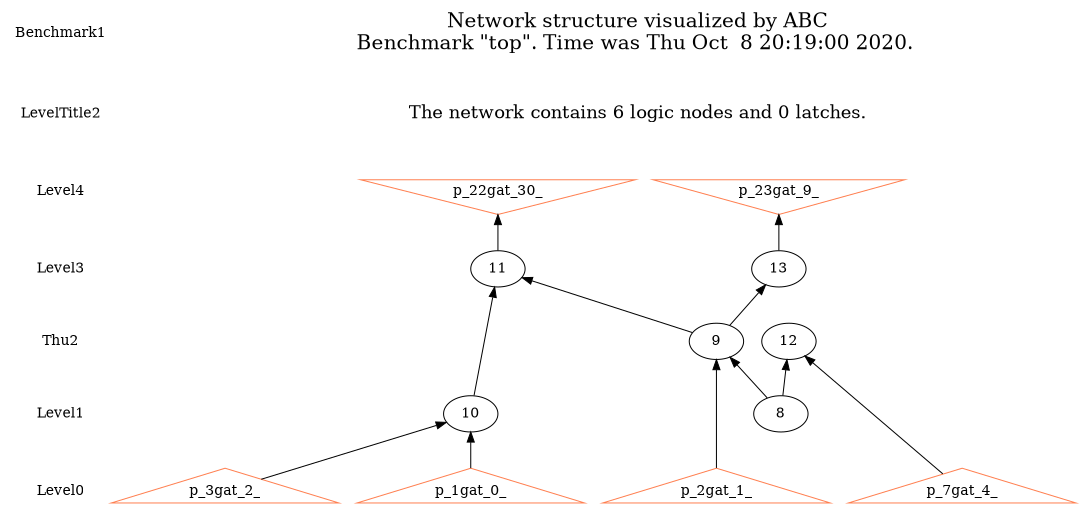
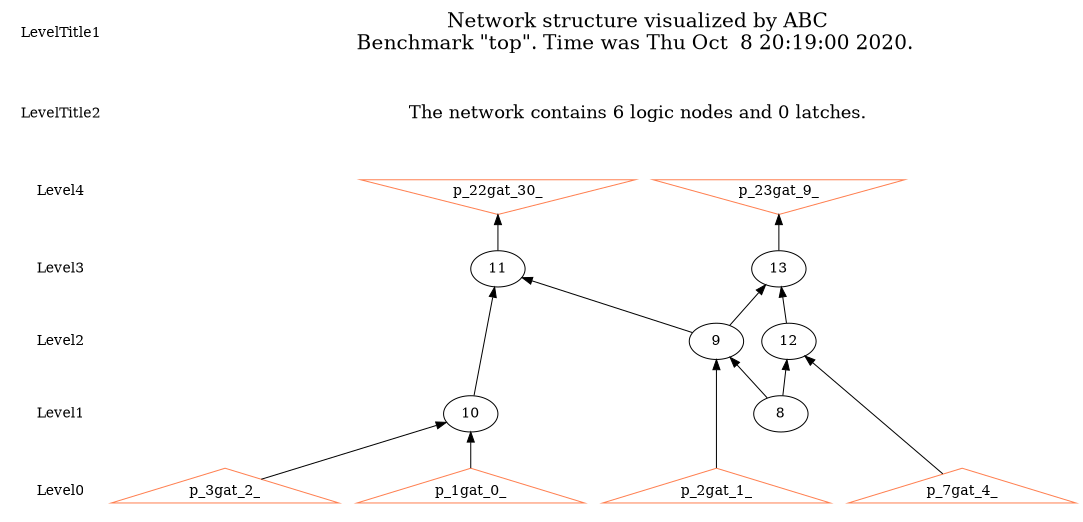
(61, 33) -> (61, 33)
none -> (785, 310)
(61, 341) -> (61, 341)
